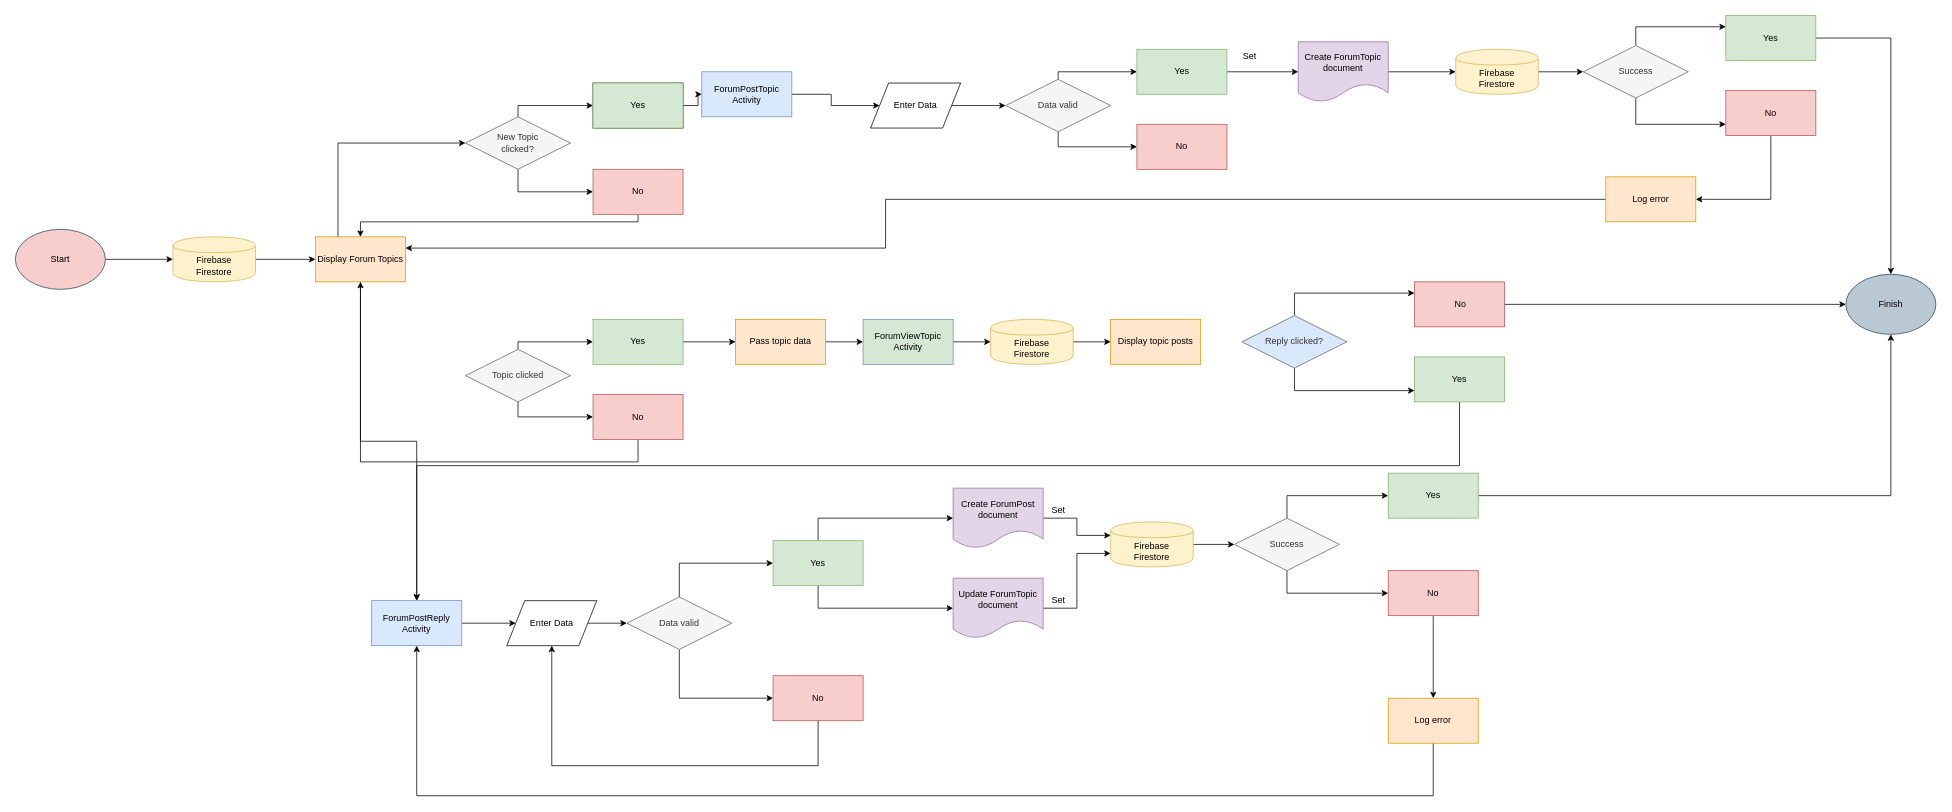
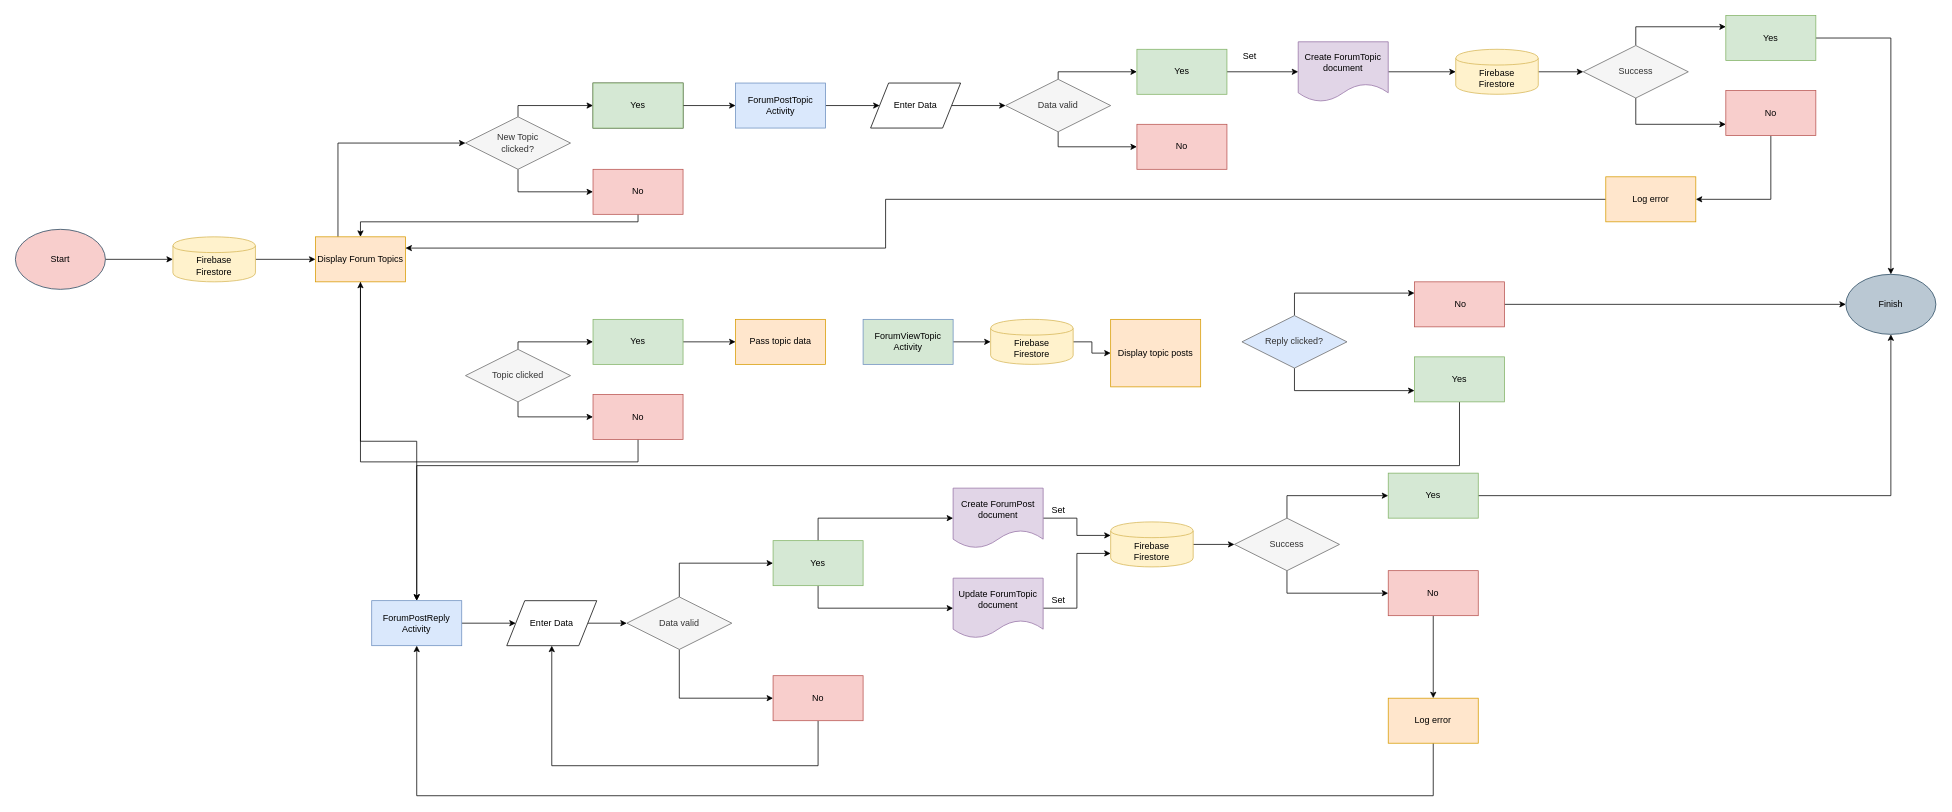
(747, 94) -> (780, 105)
(856, 342) -> none
(1155, 342) -> (1155, 353)
